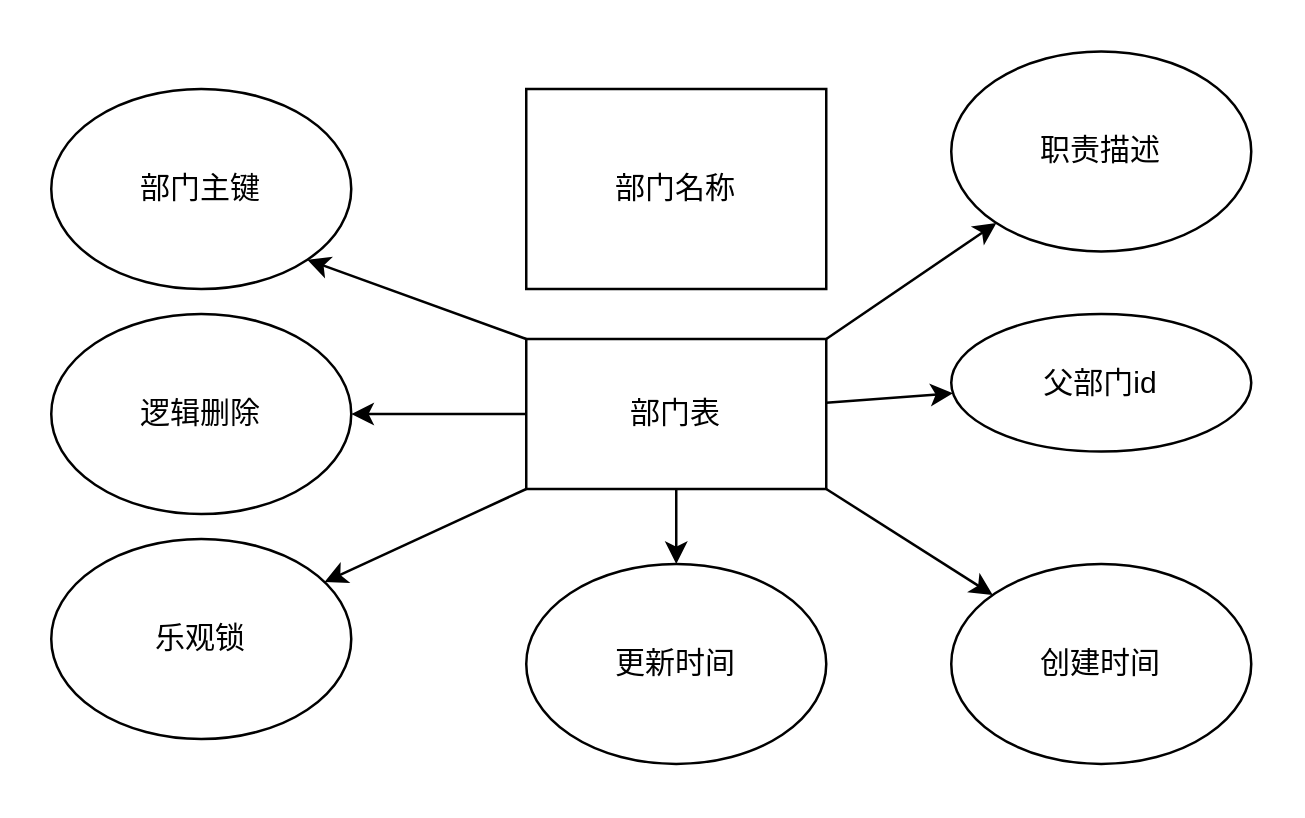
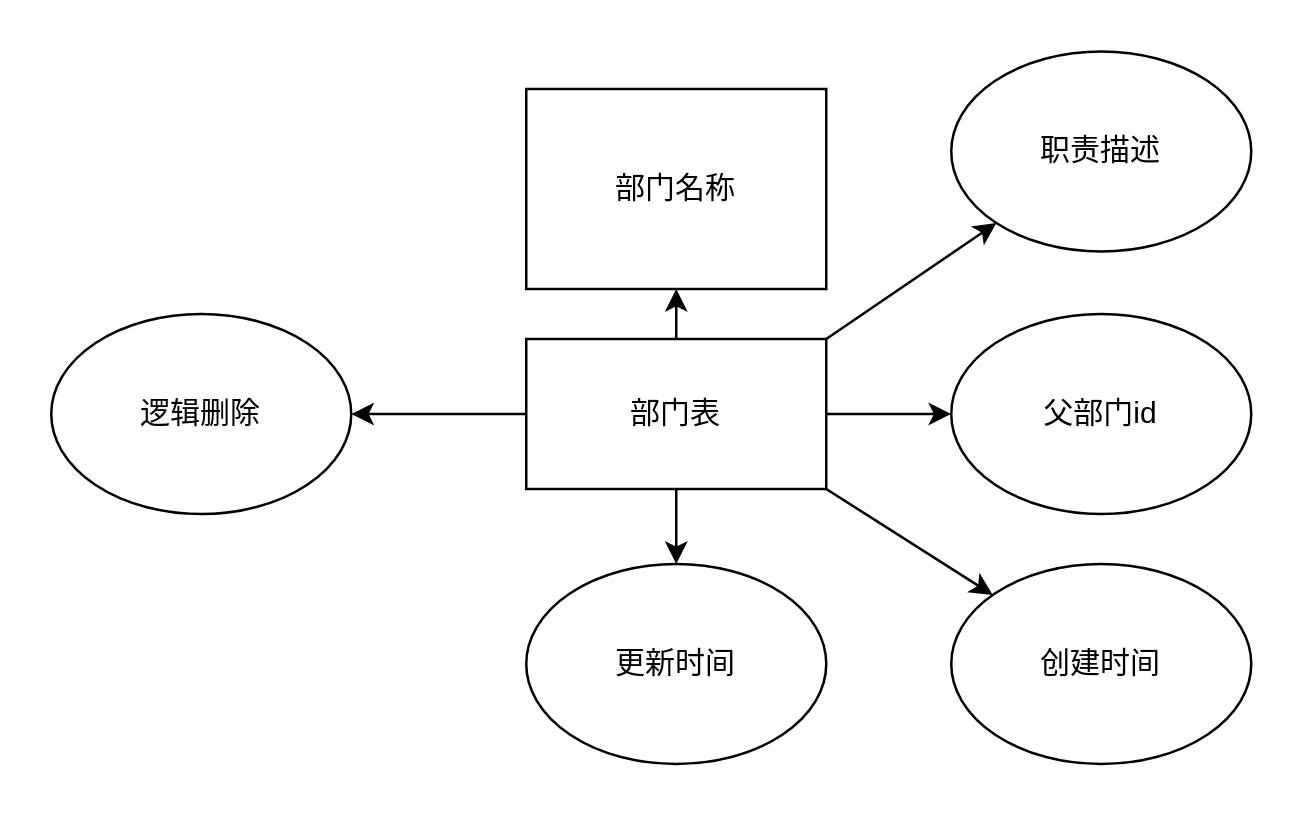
(201, 189) -> none
(424, 302) -> none
none -> (676, 322)
(1101, 383) -> (1101, 414)
(433, 532) -> none
(201, 639) -> none
